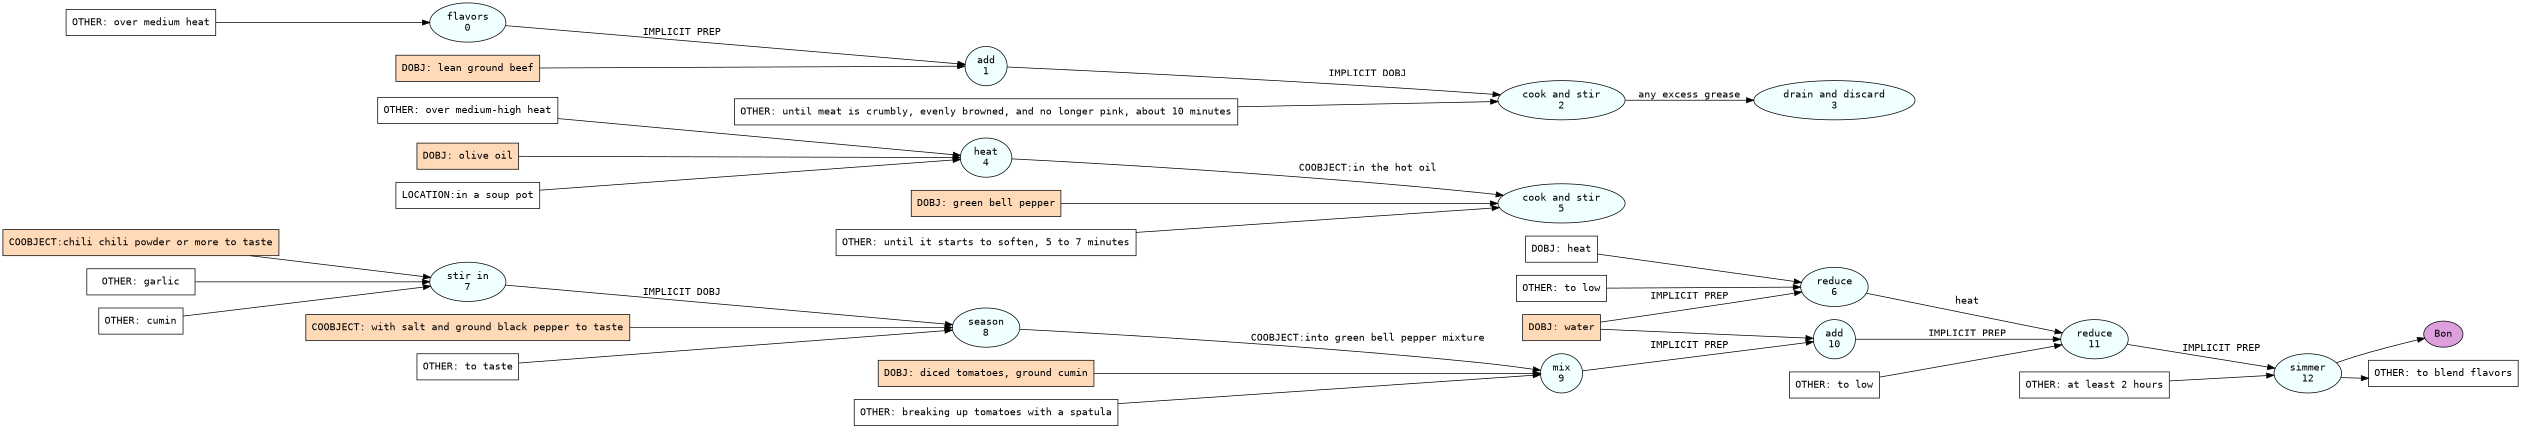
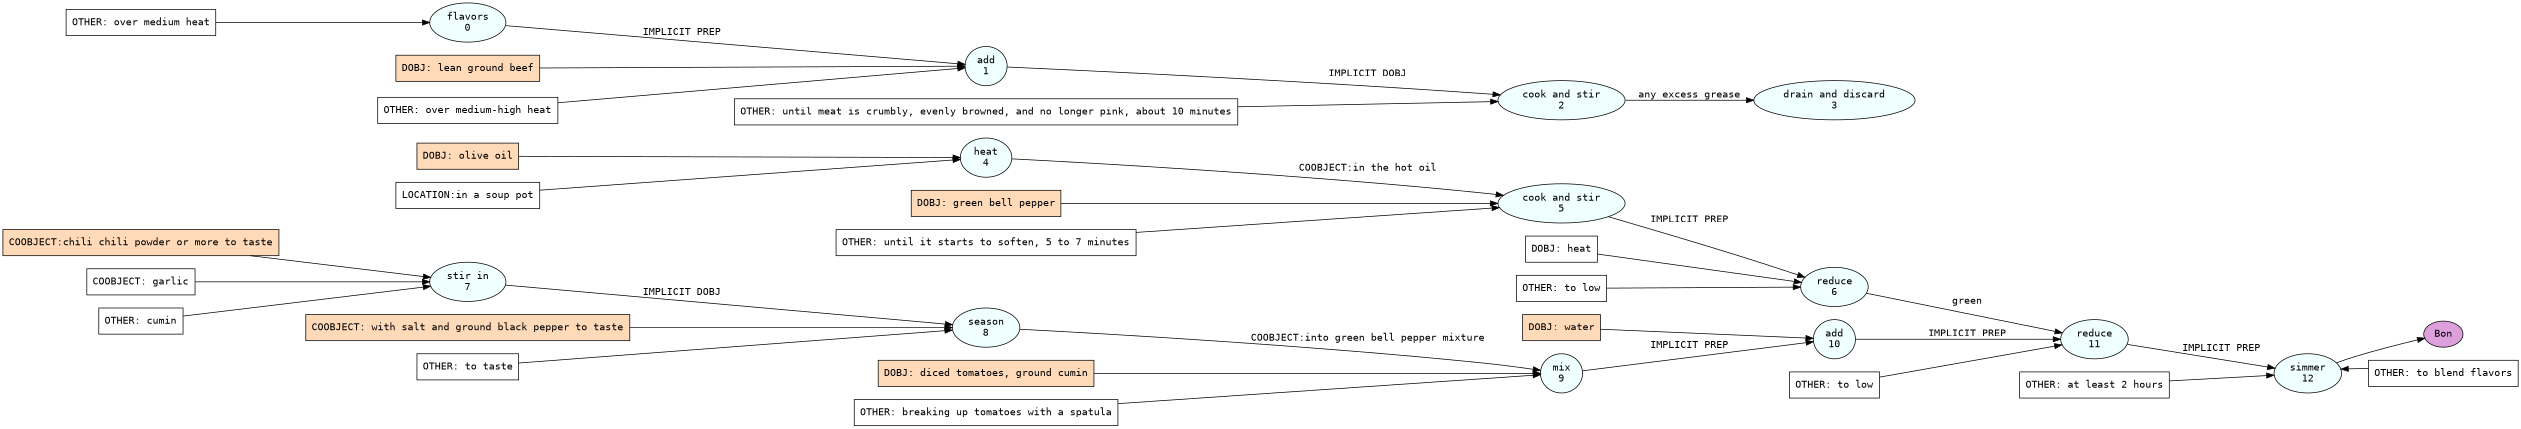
(755, 137) -> (758, 86)
(141, 282) -> (141, 282)
(1967, 301) -> (1967, 301)
(1697, 308) -> (1703, 245)
(2351, 378) -> (2358, 369)
